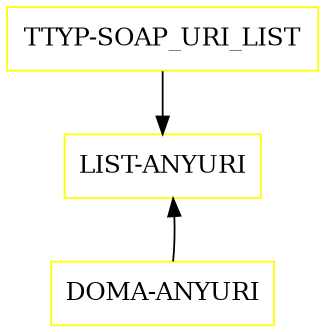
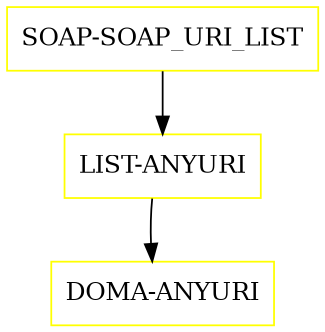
(163, 39) -> (163, 39)
(174, 239) -> (151, 221)
